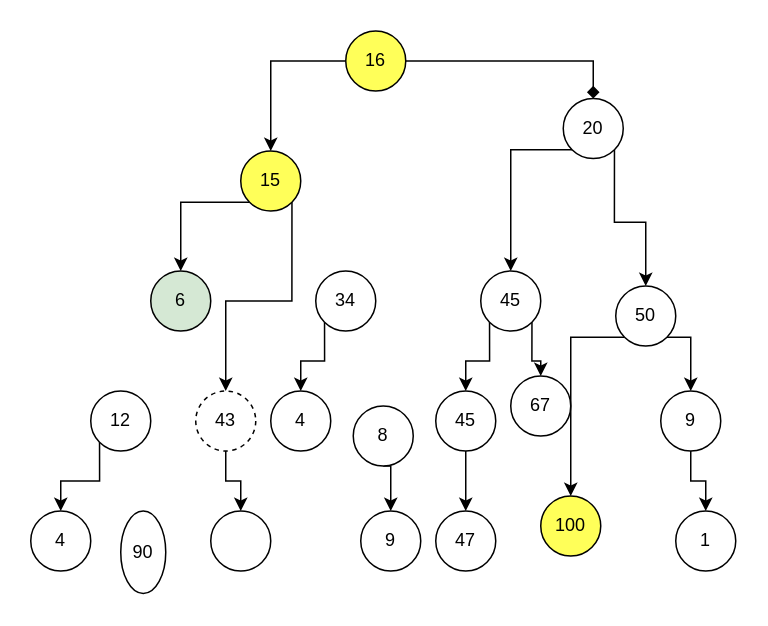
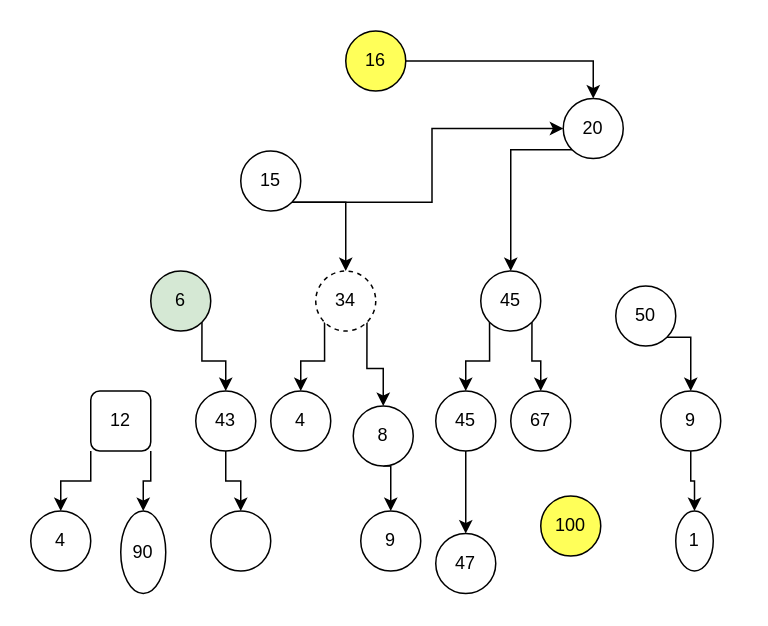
(271, 63) -> none
(593, 86) -> (593, 87)
(271, 181) -> (271, 181)
(186, 202) -> (432, 146)
(620, 222) -> none
(278, 301) -> (346, 232)
(346, 301) -> (346, 301)
(571, 350) -> none
none -> (202, 352)
none -> (367, 366)
(541, 406) -> (541, 421)
(121, 421) -> (121, 421)
(226, 421) -> (226, 421)
none -> (151, 479)
(466, 541) -> (466, 563)
(706, 541) -> (695, 541)
